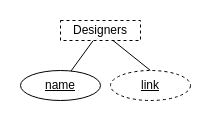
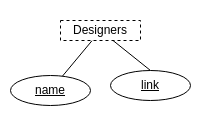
(61, 86) -> (51, 91)
(151, 86) -> (151, 86)
